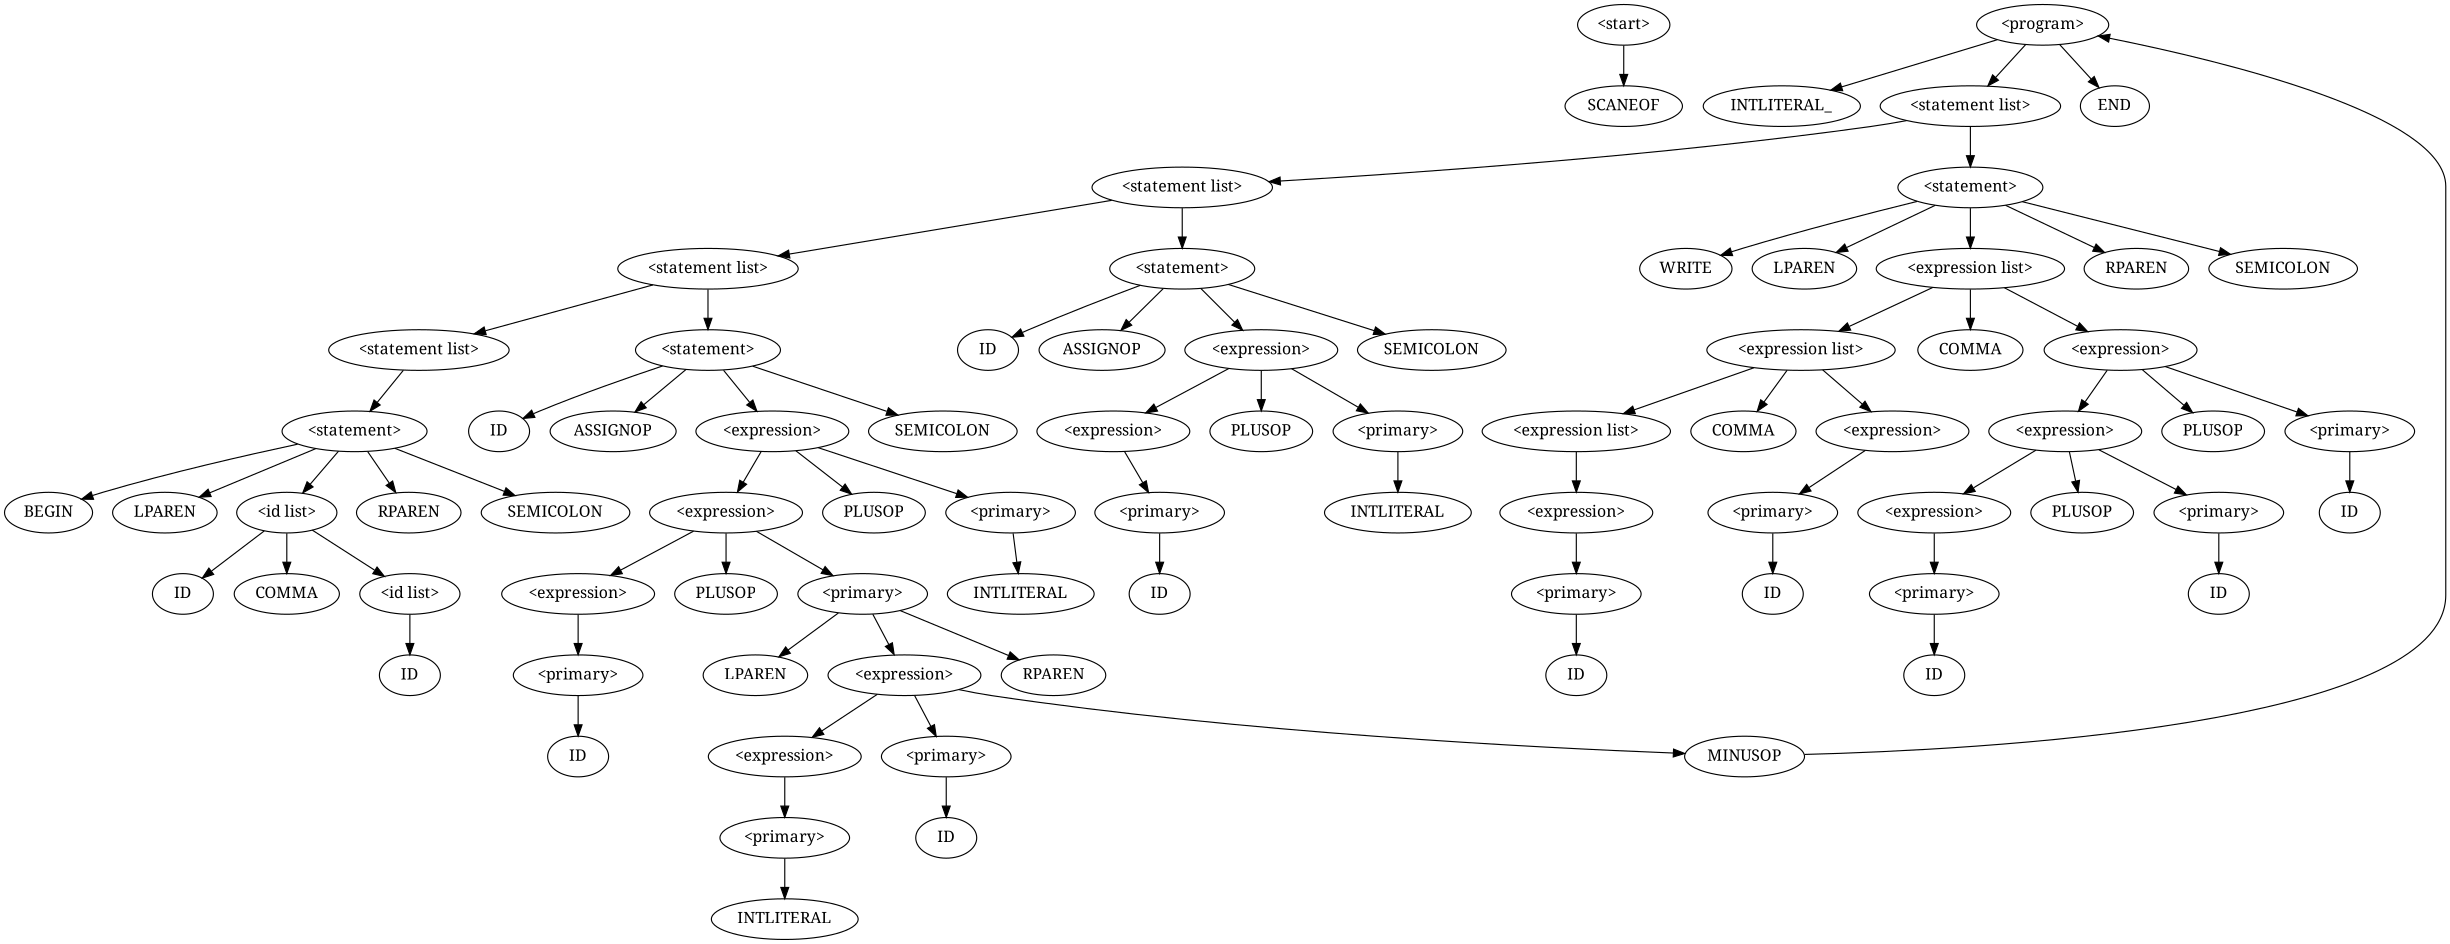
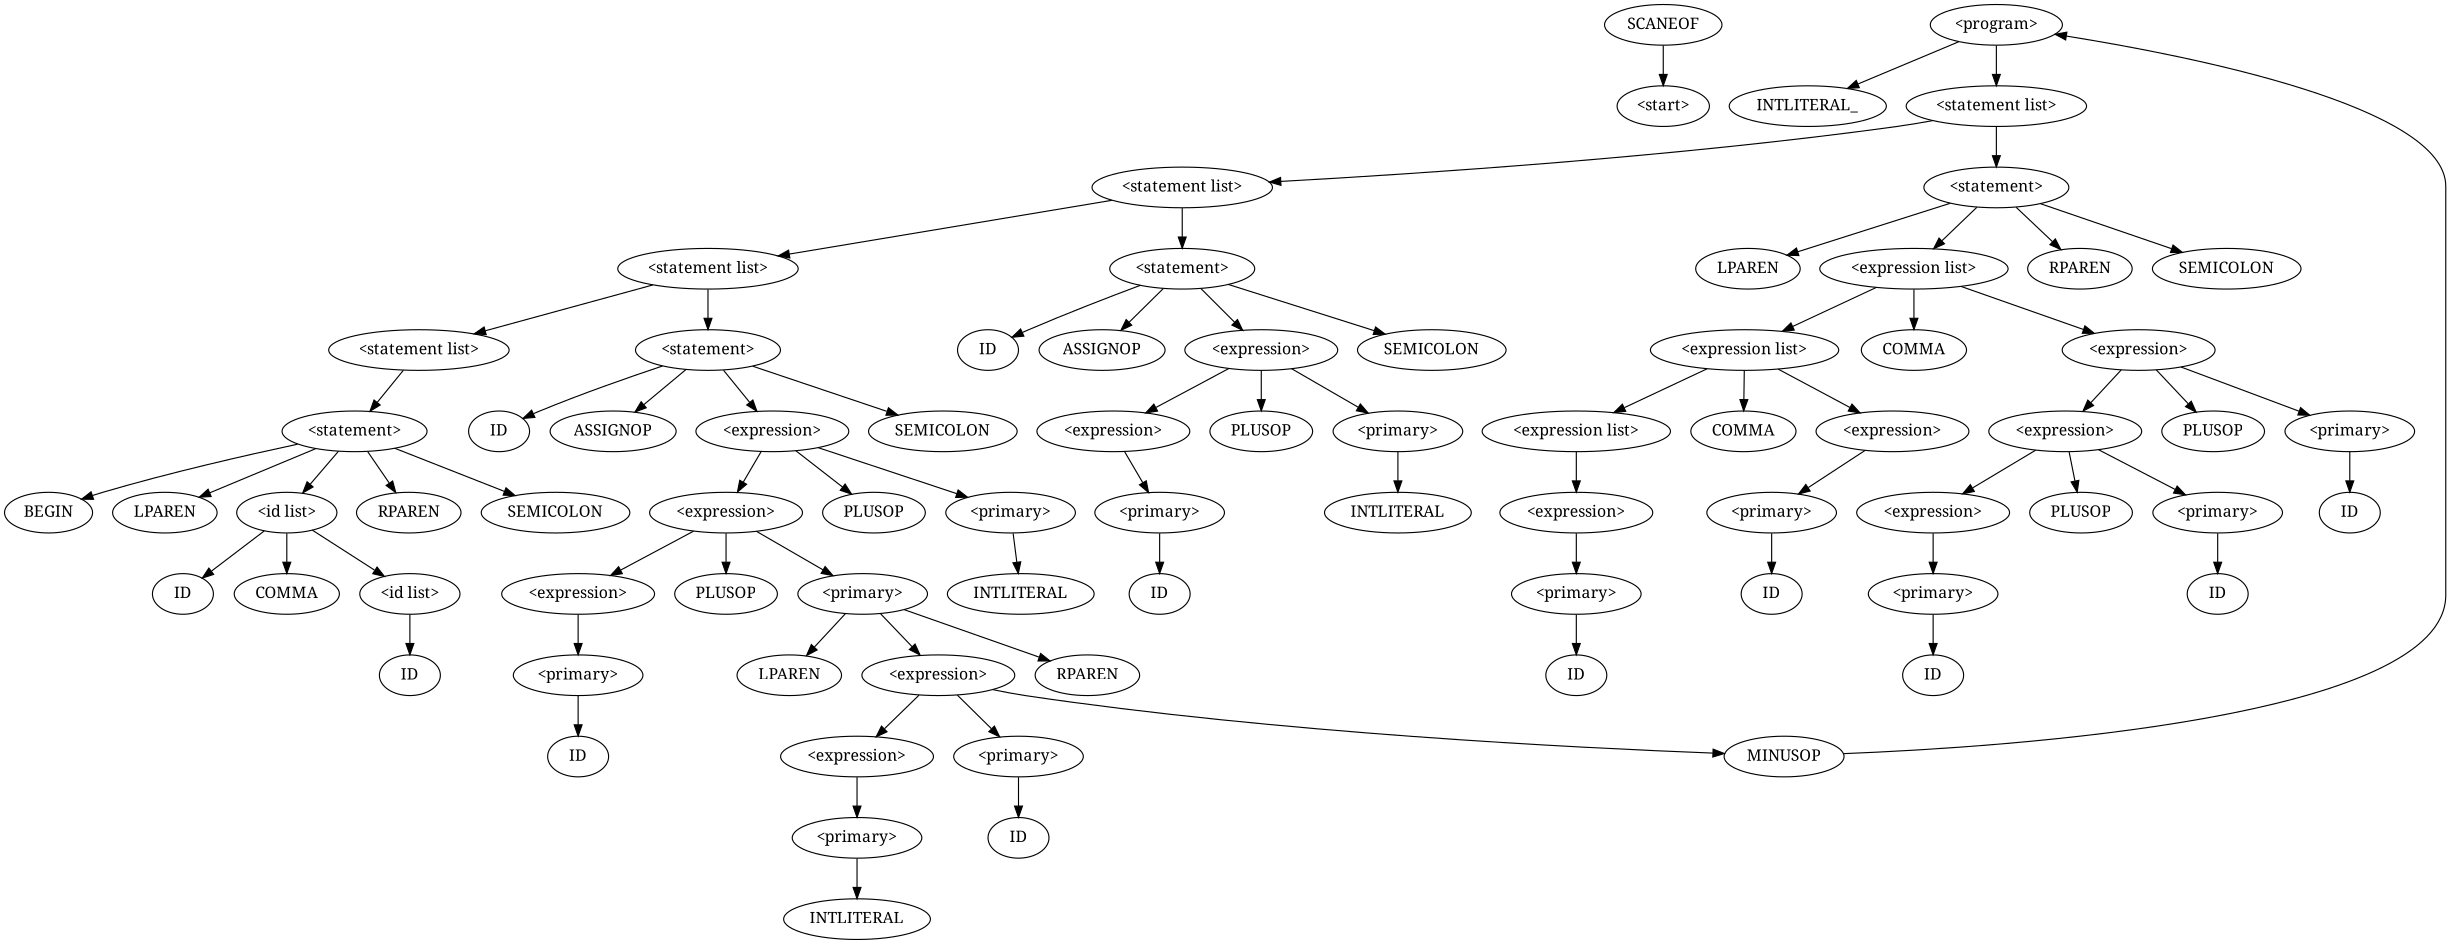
(1624, 60) -> (1663, 60)
(2115, 106) -> none
(1686, 269) -> none
